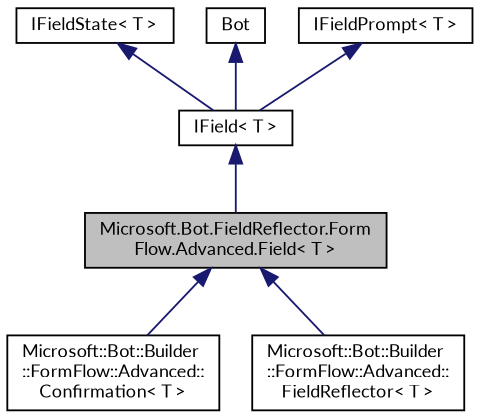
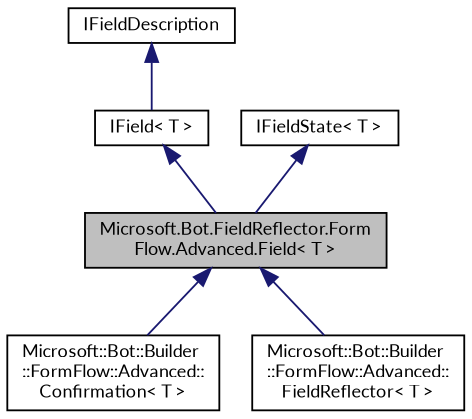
(236, 26) -> (152, 26)
(386, 26) -> none
(173, 82) -> (276, 186)
